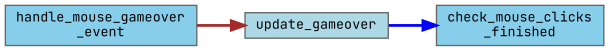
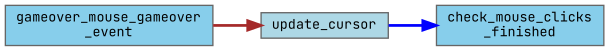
(101, 25) -> (109, 25)
(317, 25) -> (325, 25)
